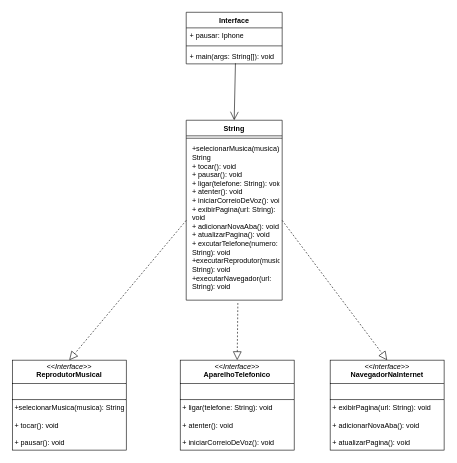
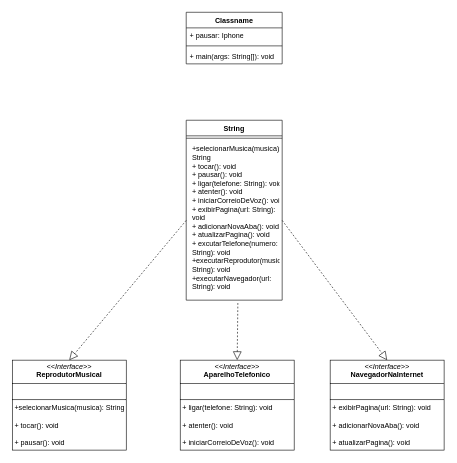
(234, 21) -> (234, 21)
(235, 92) -> none
